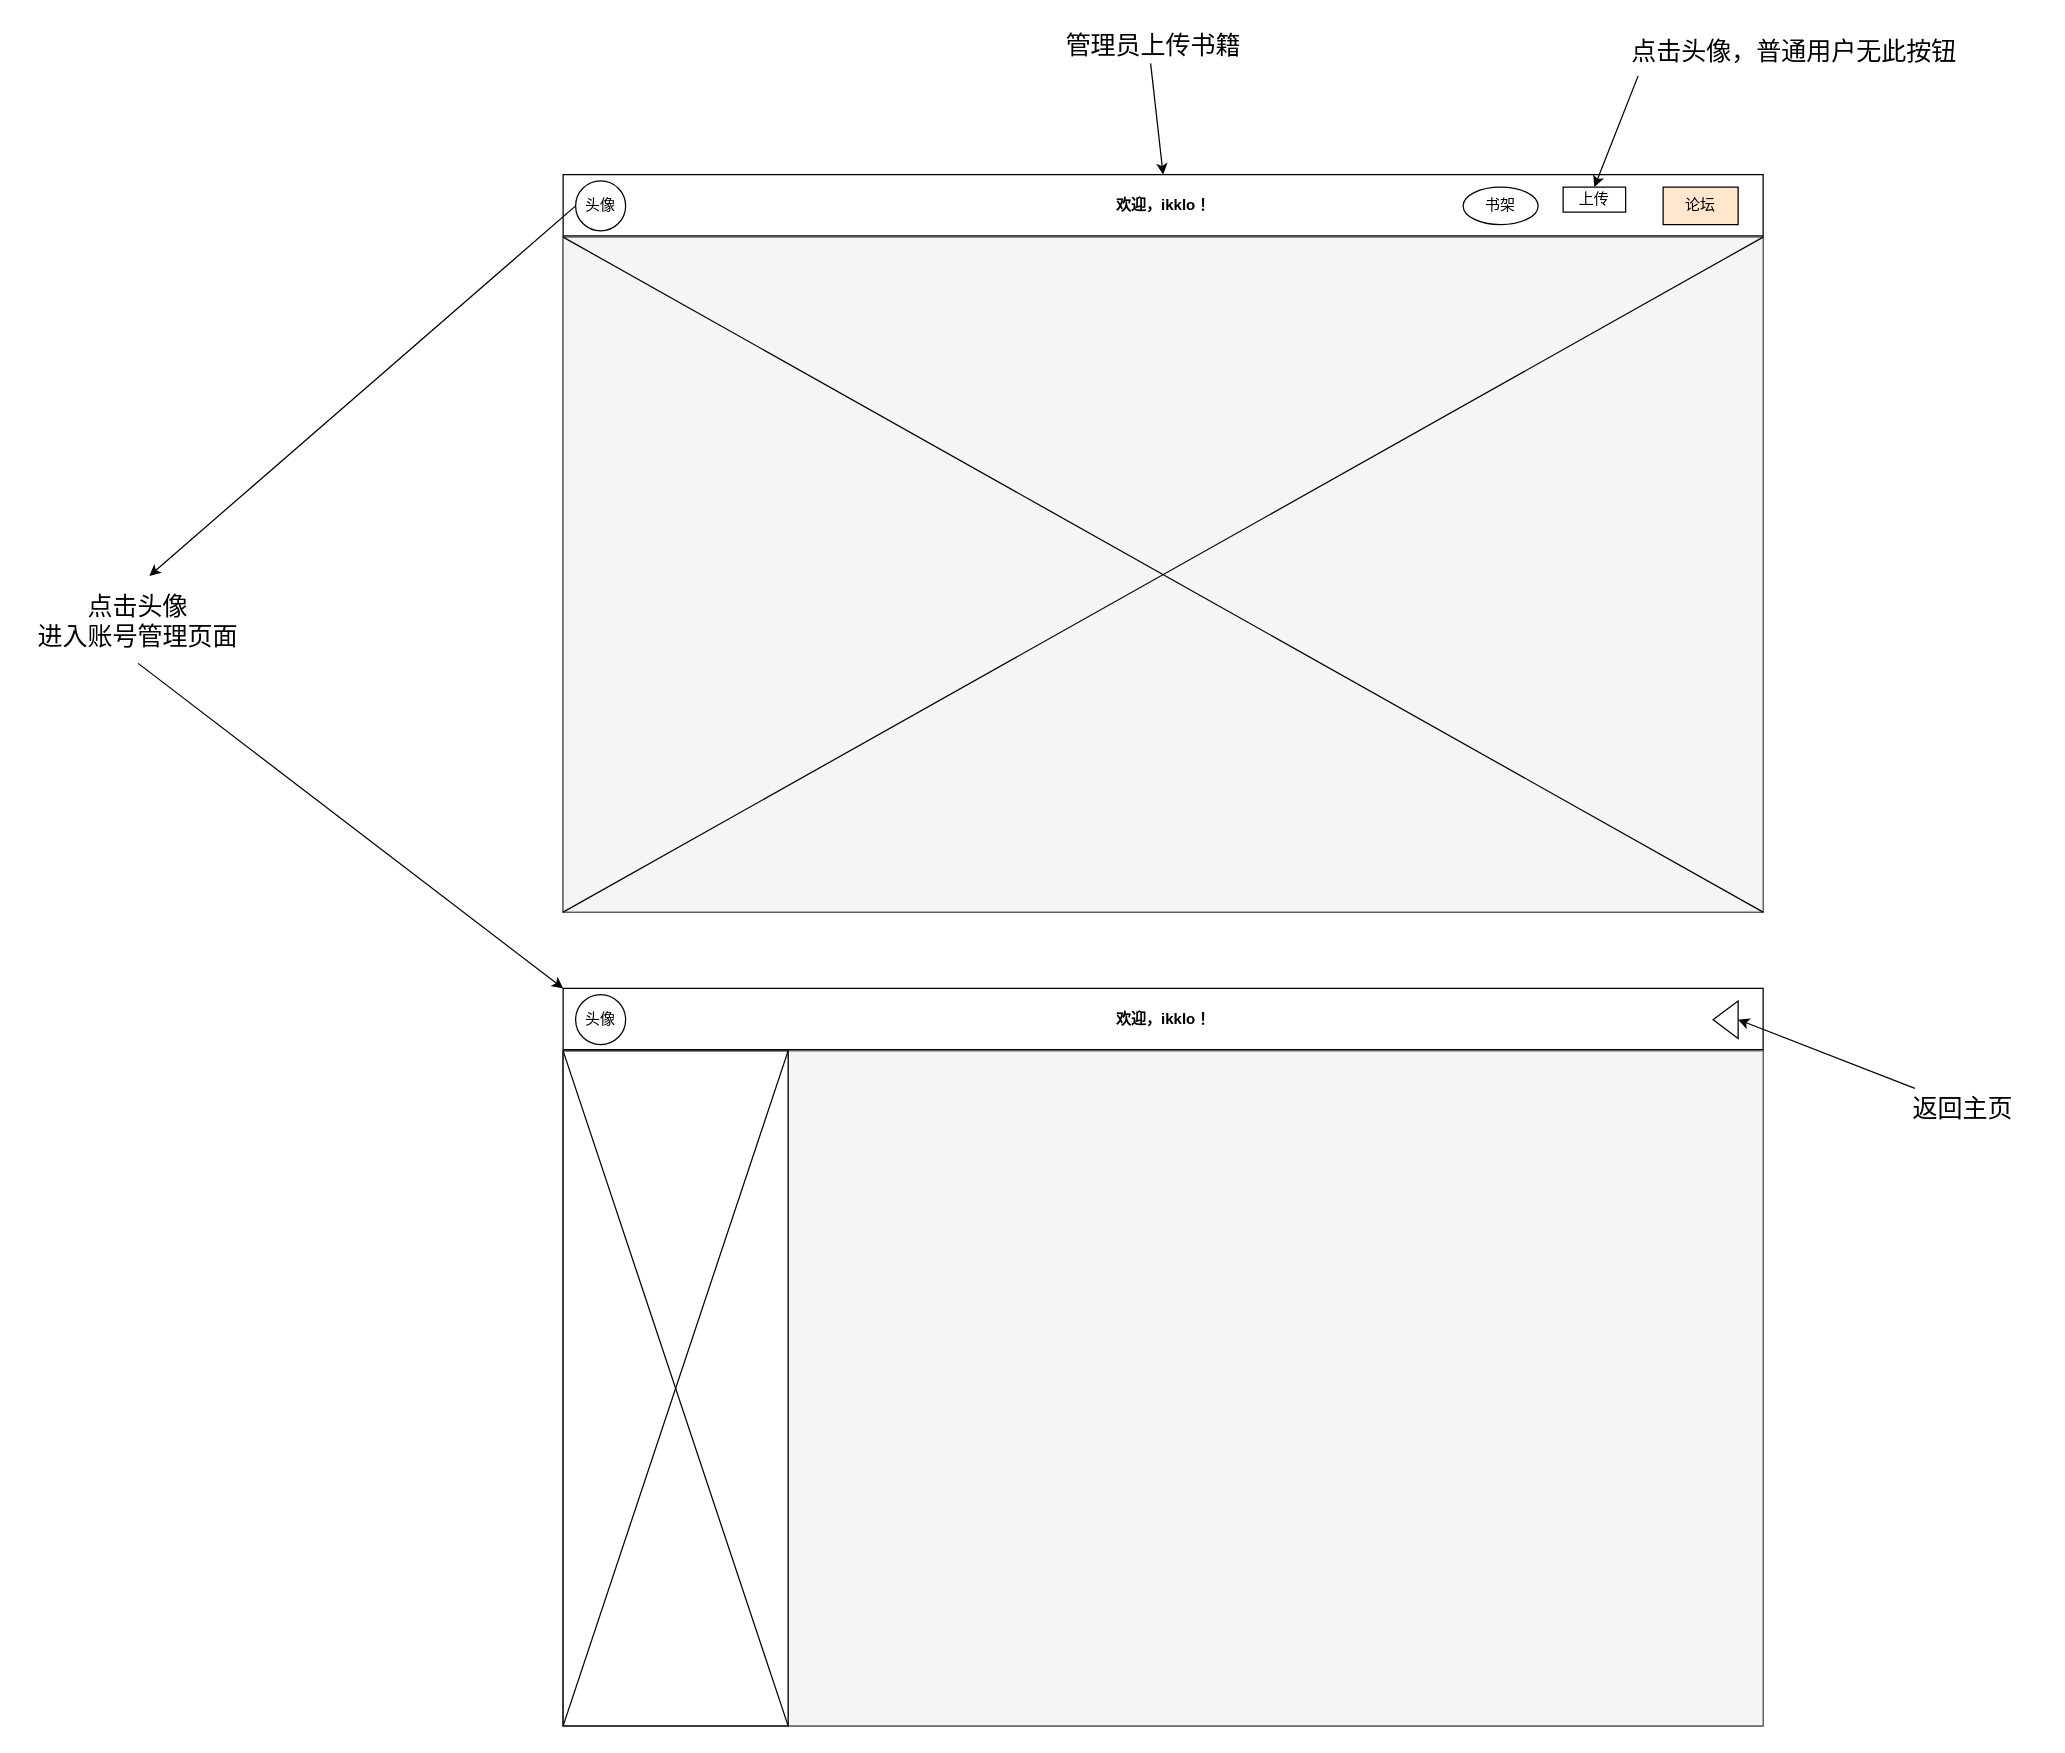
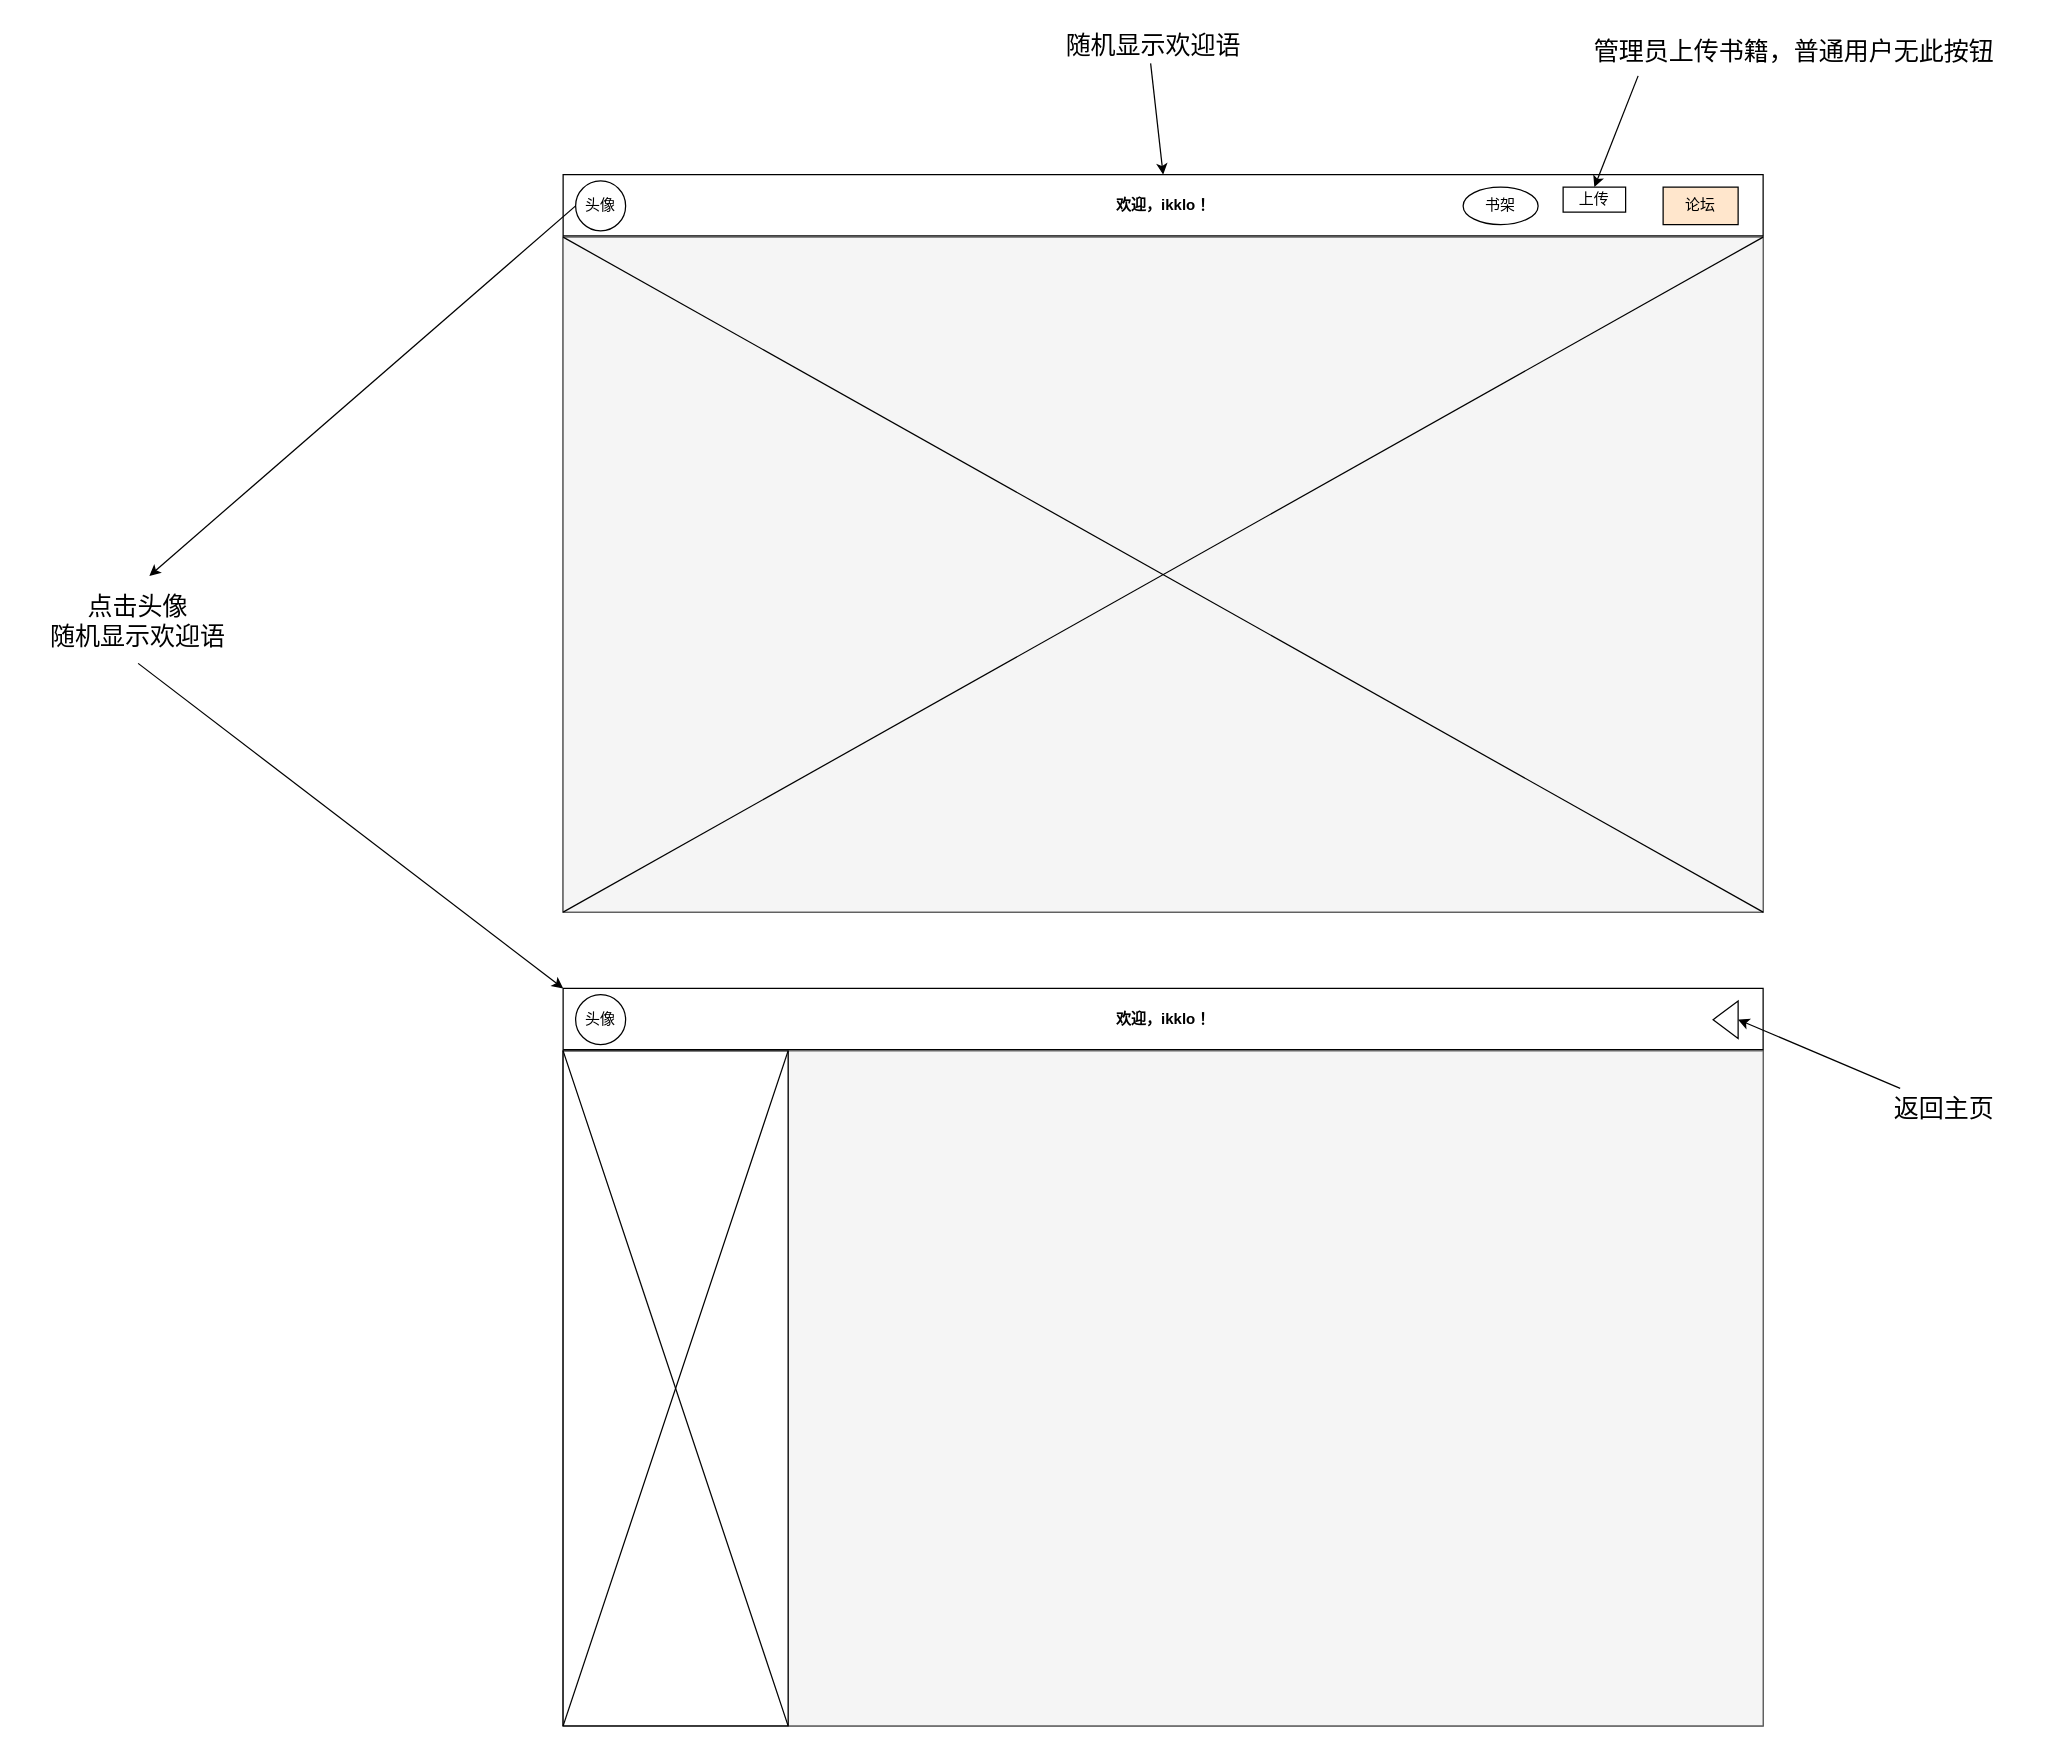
(1154, 44) -> (1154, 44)
(1794, 51) -> (1794, 51)
(138, 621) -> (138, 621)
(1963, 1107) -> (1944, 1107)
